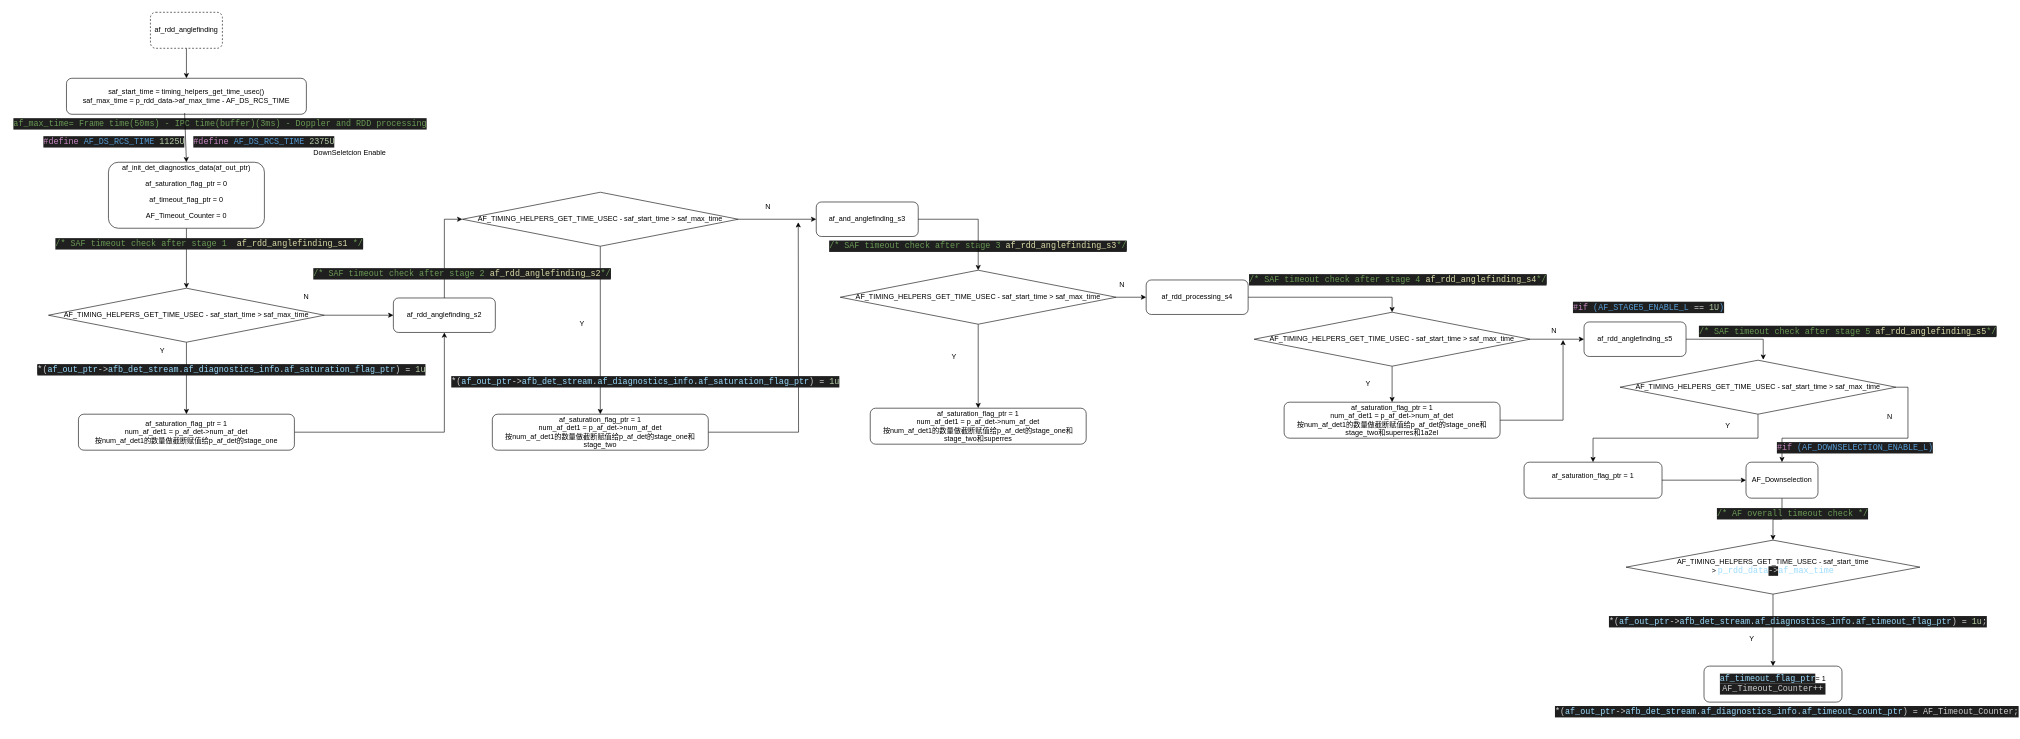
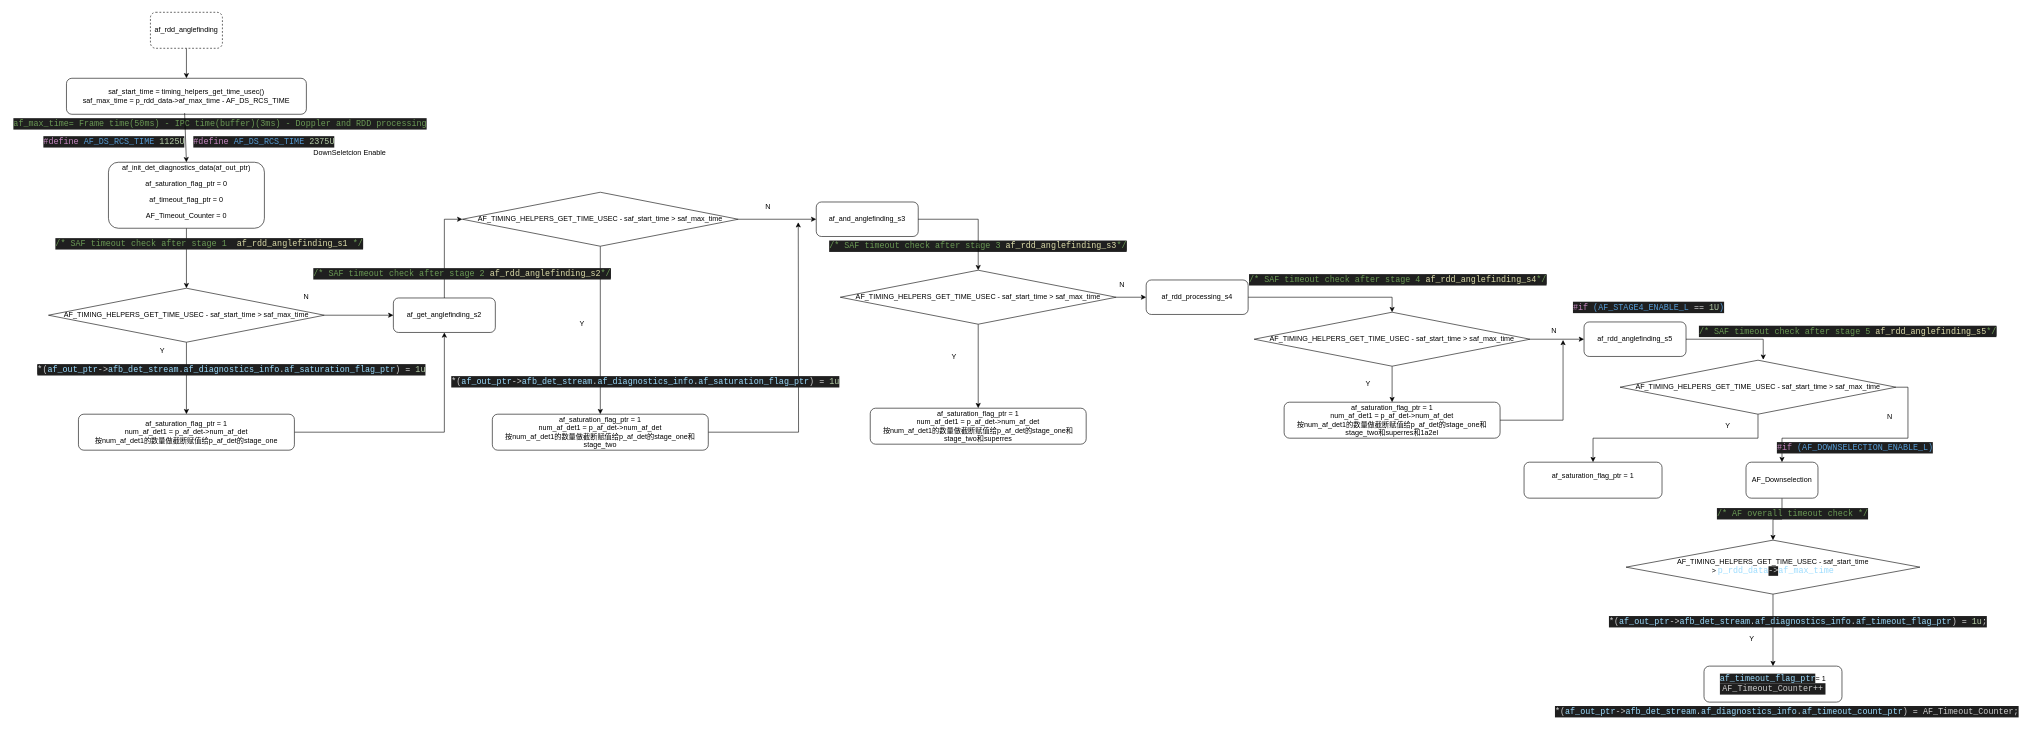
(1630, 306) -> (1630, 306)
(444, 315) -> (444, 315)
(1740, 480) -> none
